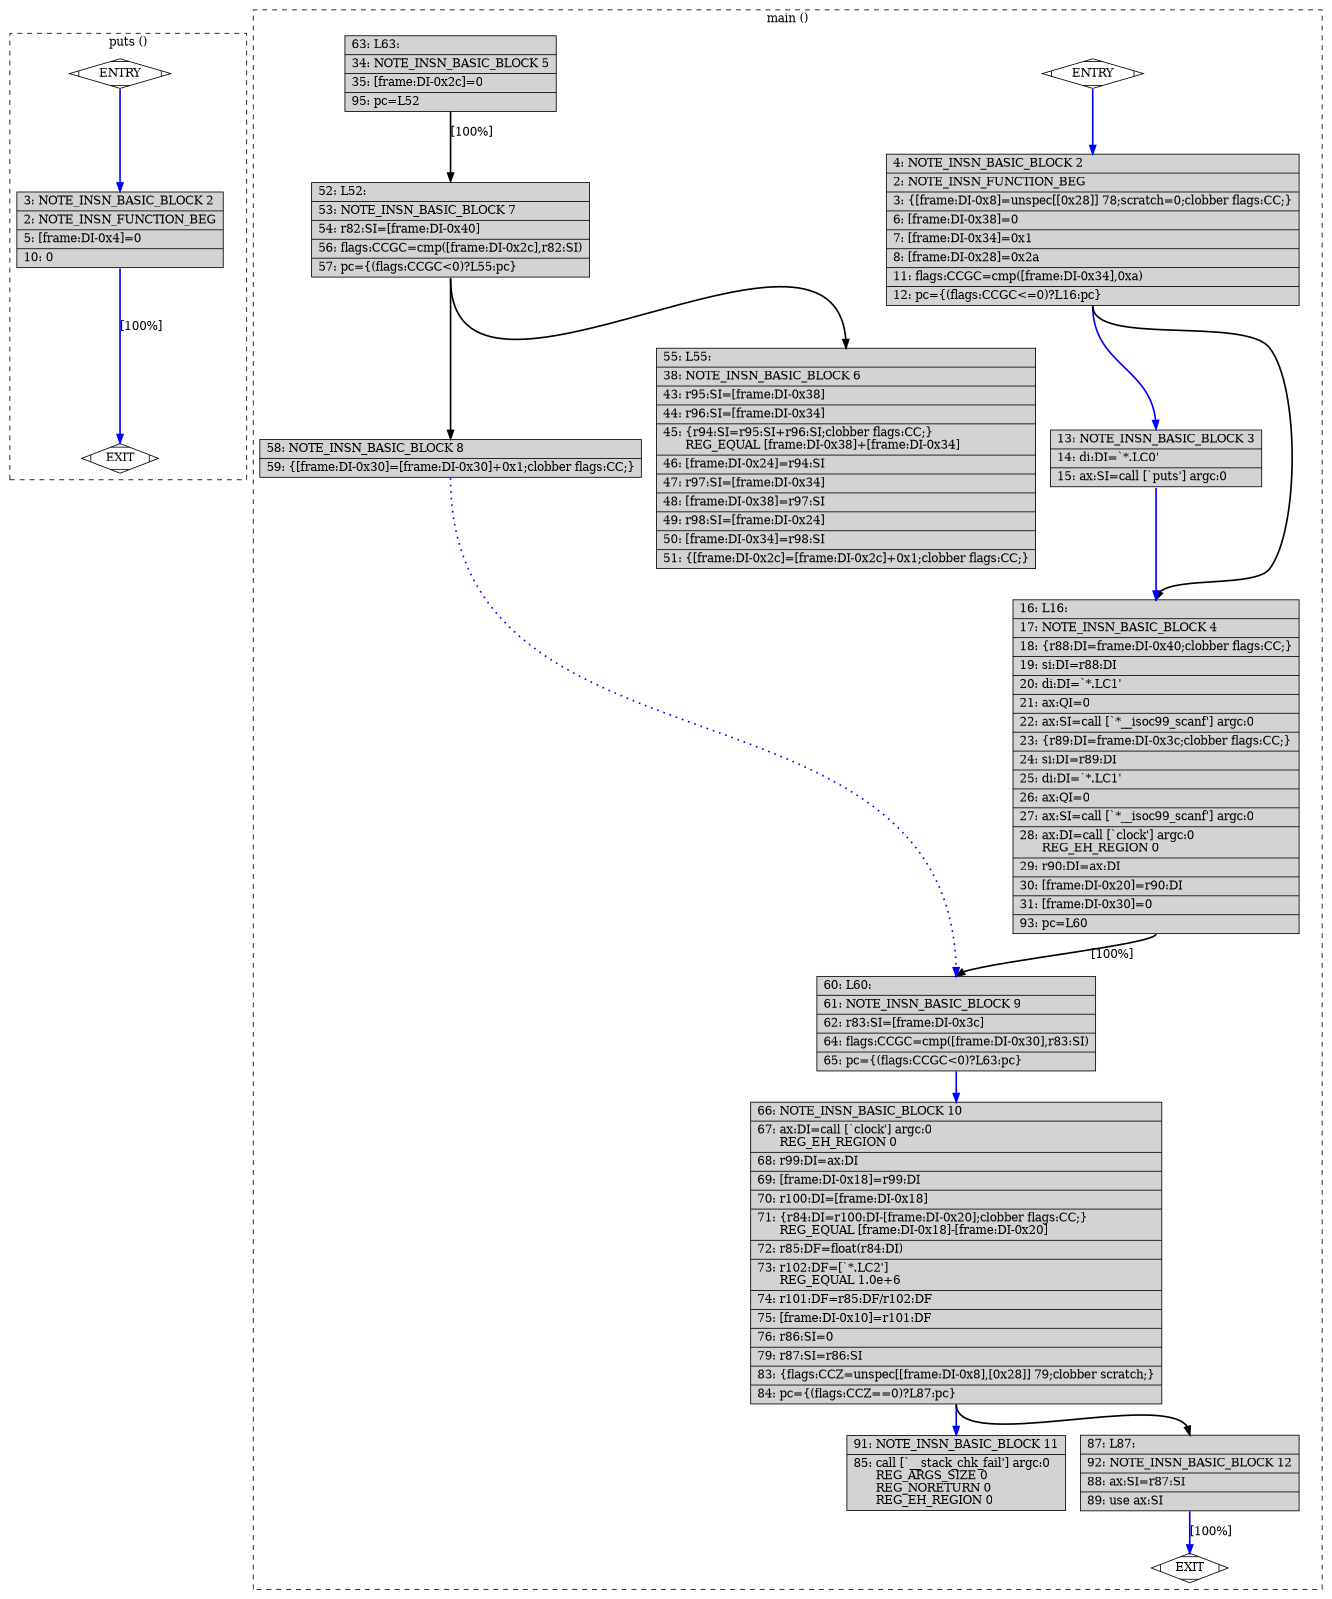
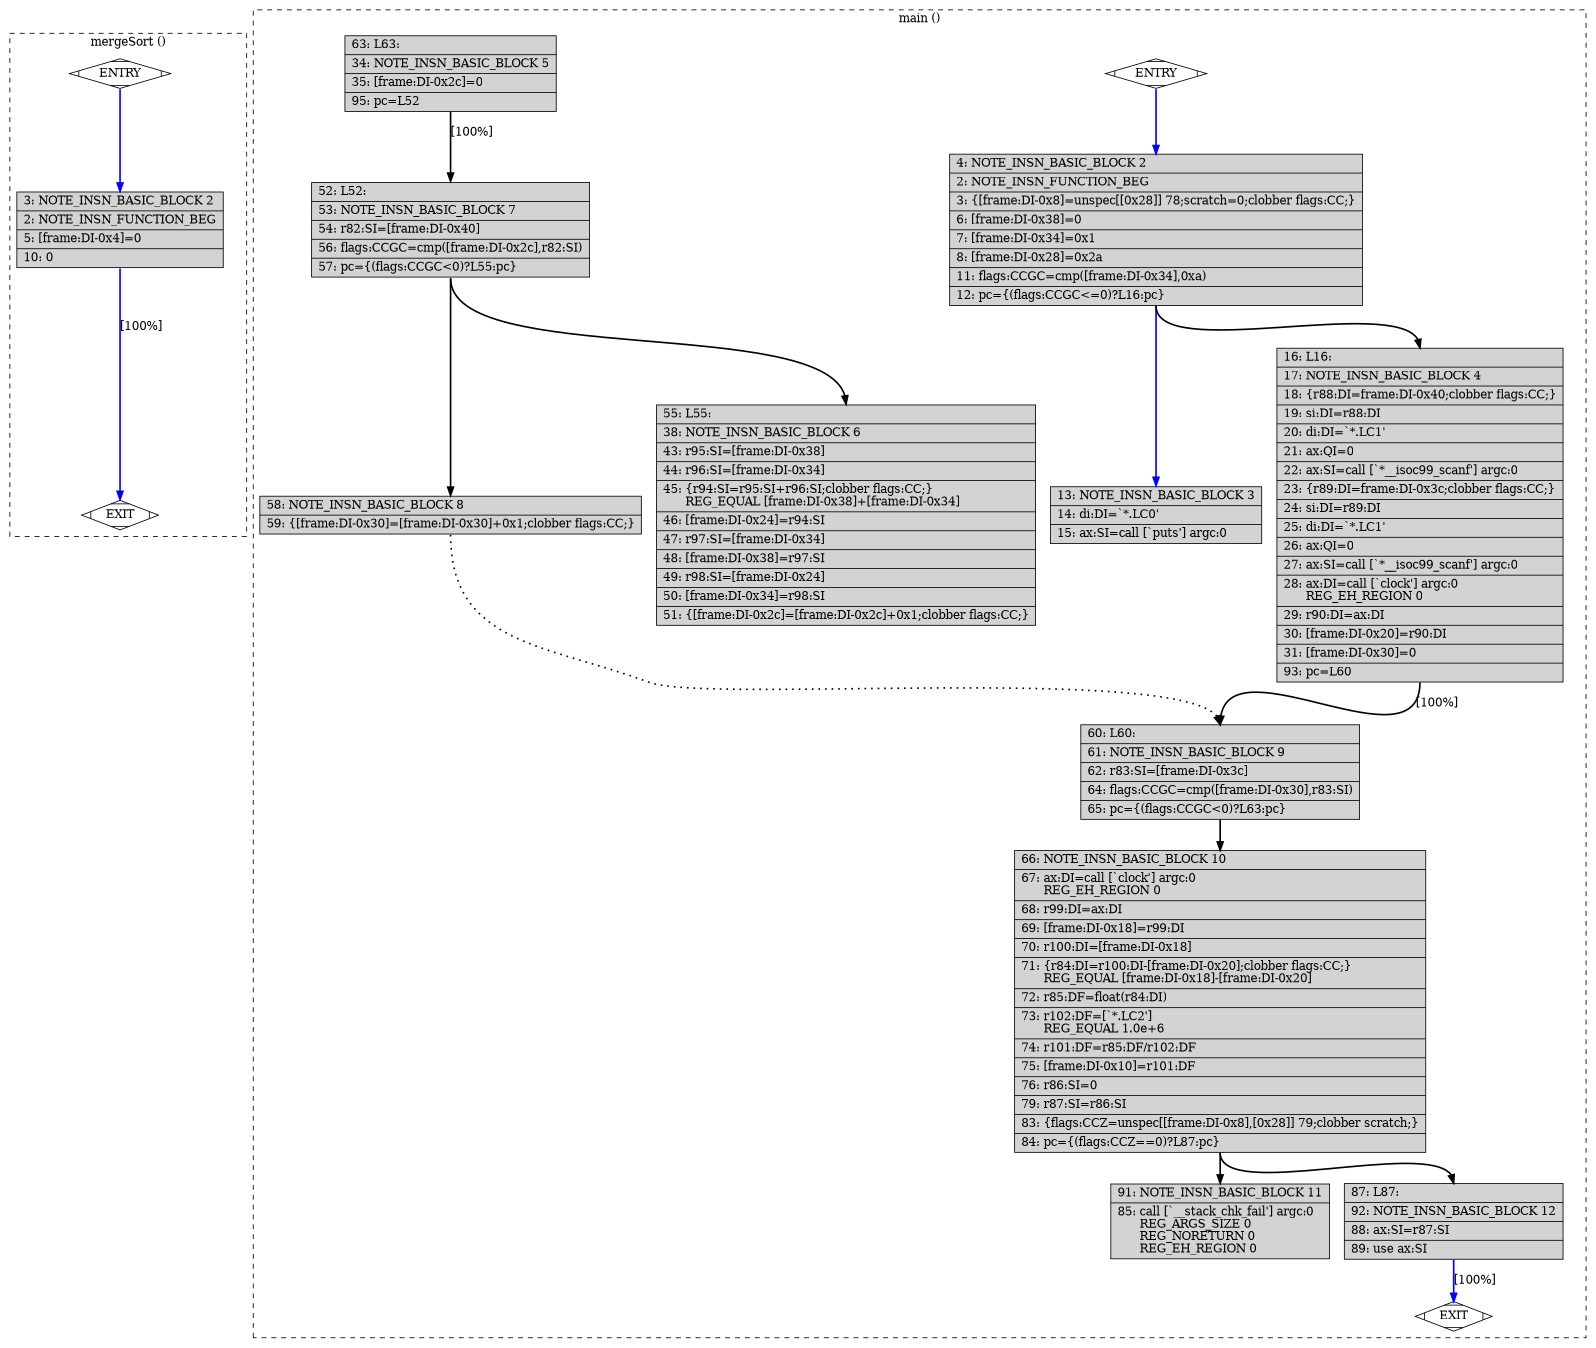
(128, 43) -> (128, 43)
(1156, 540) -> none
(699, 726) -> (800, 689)
(956, 1082) -> (1220, 831)
(956, 1415) -> (1220, 1164)
